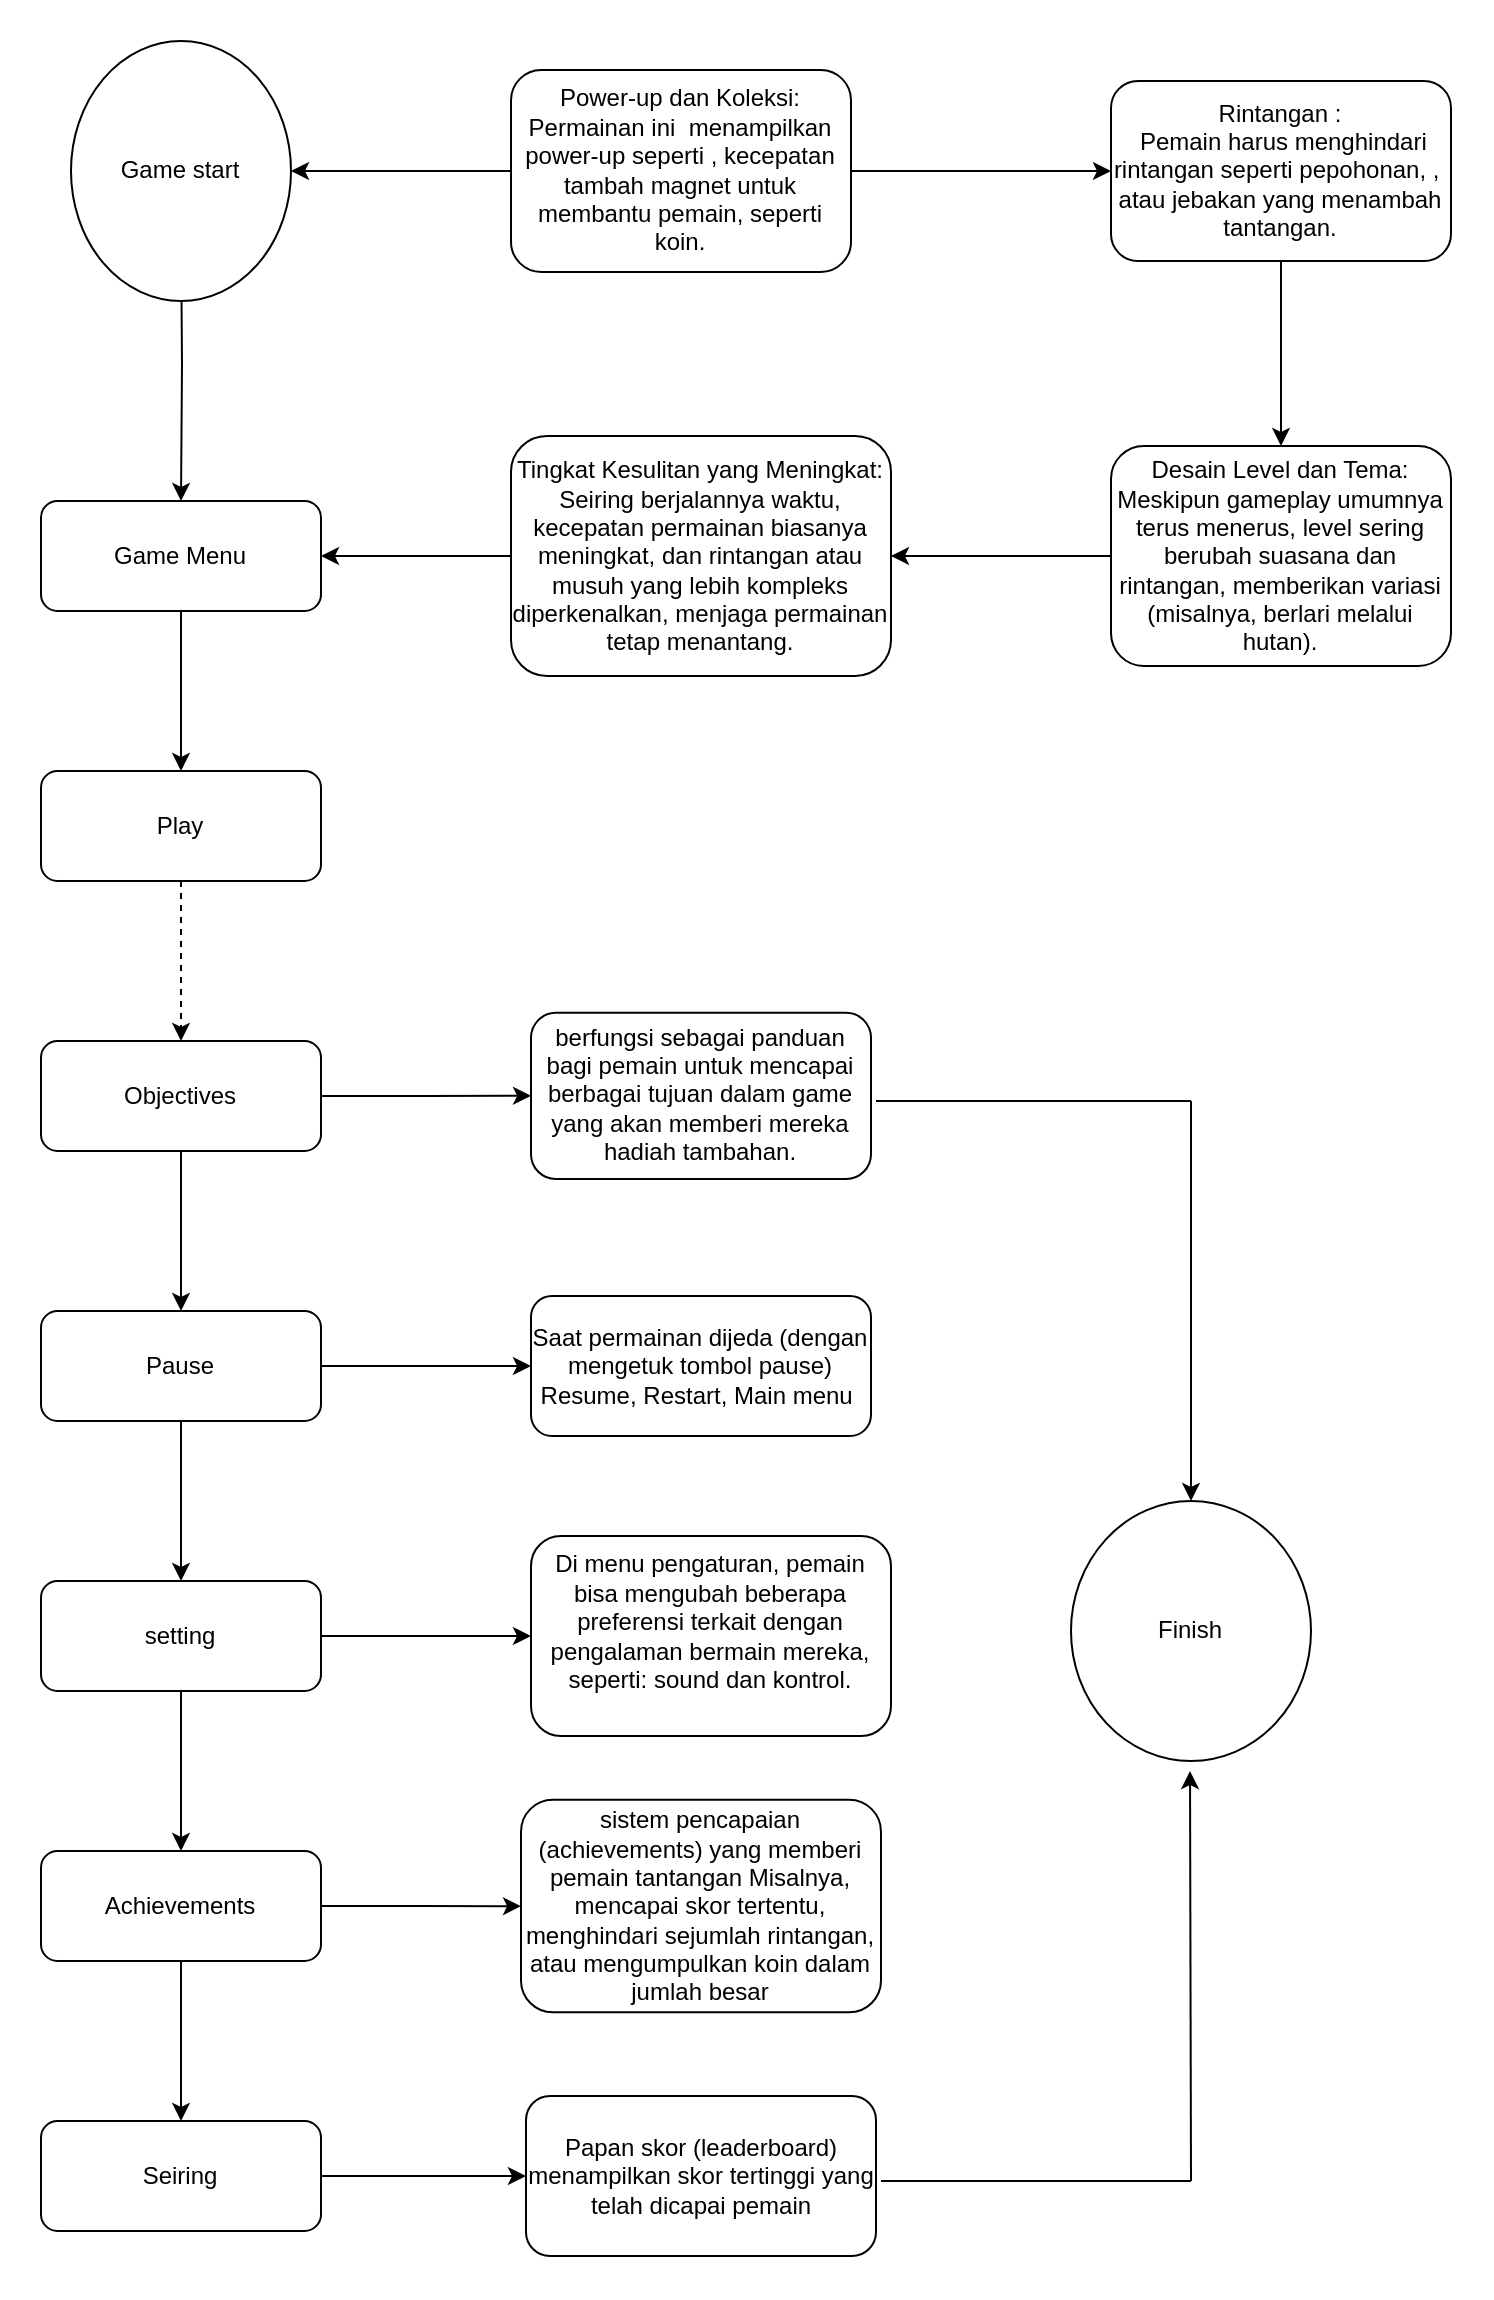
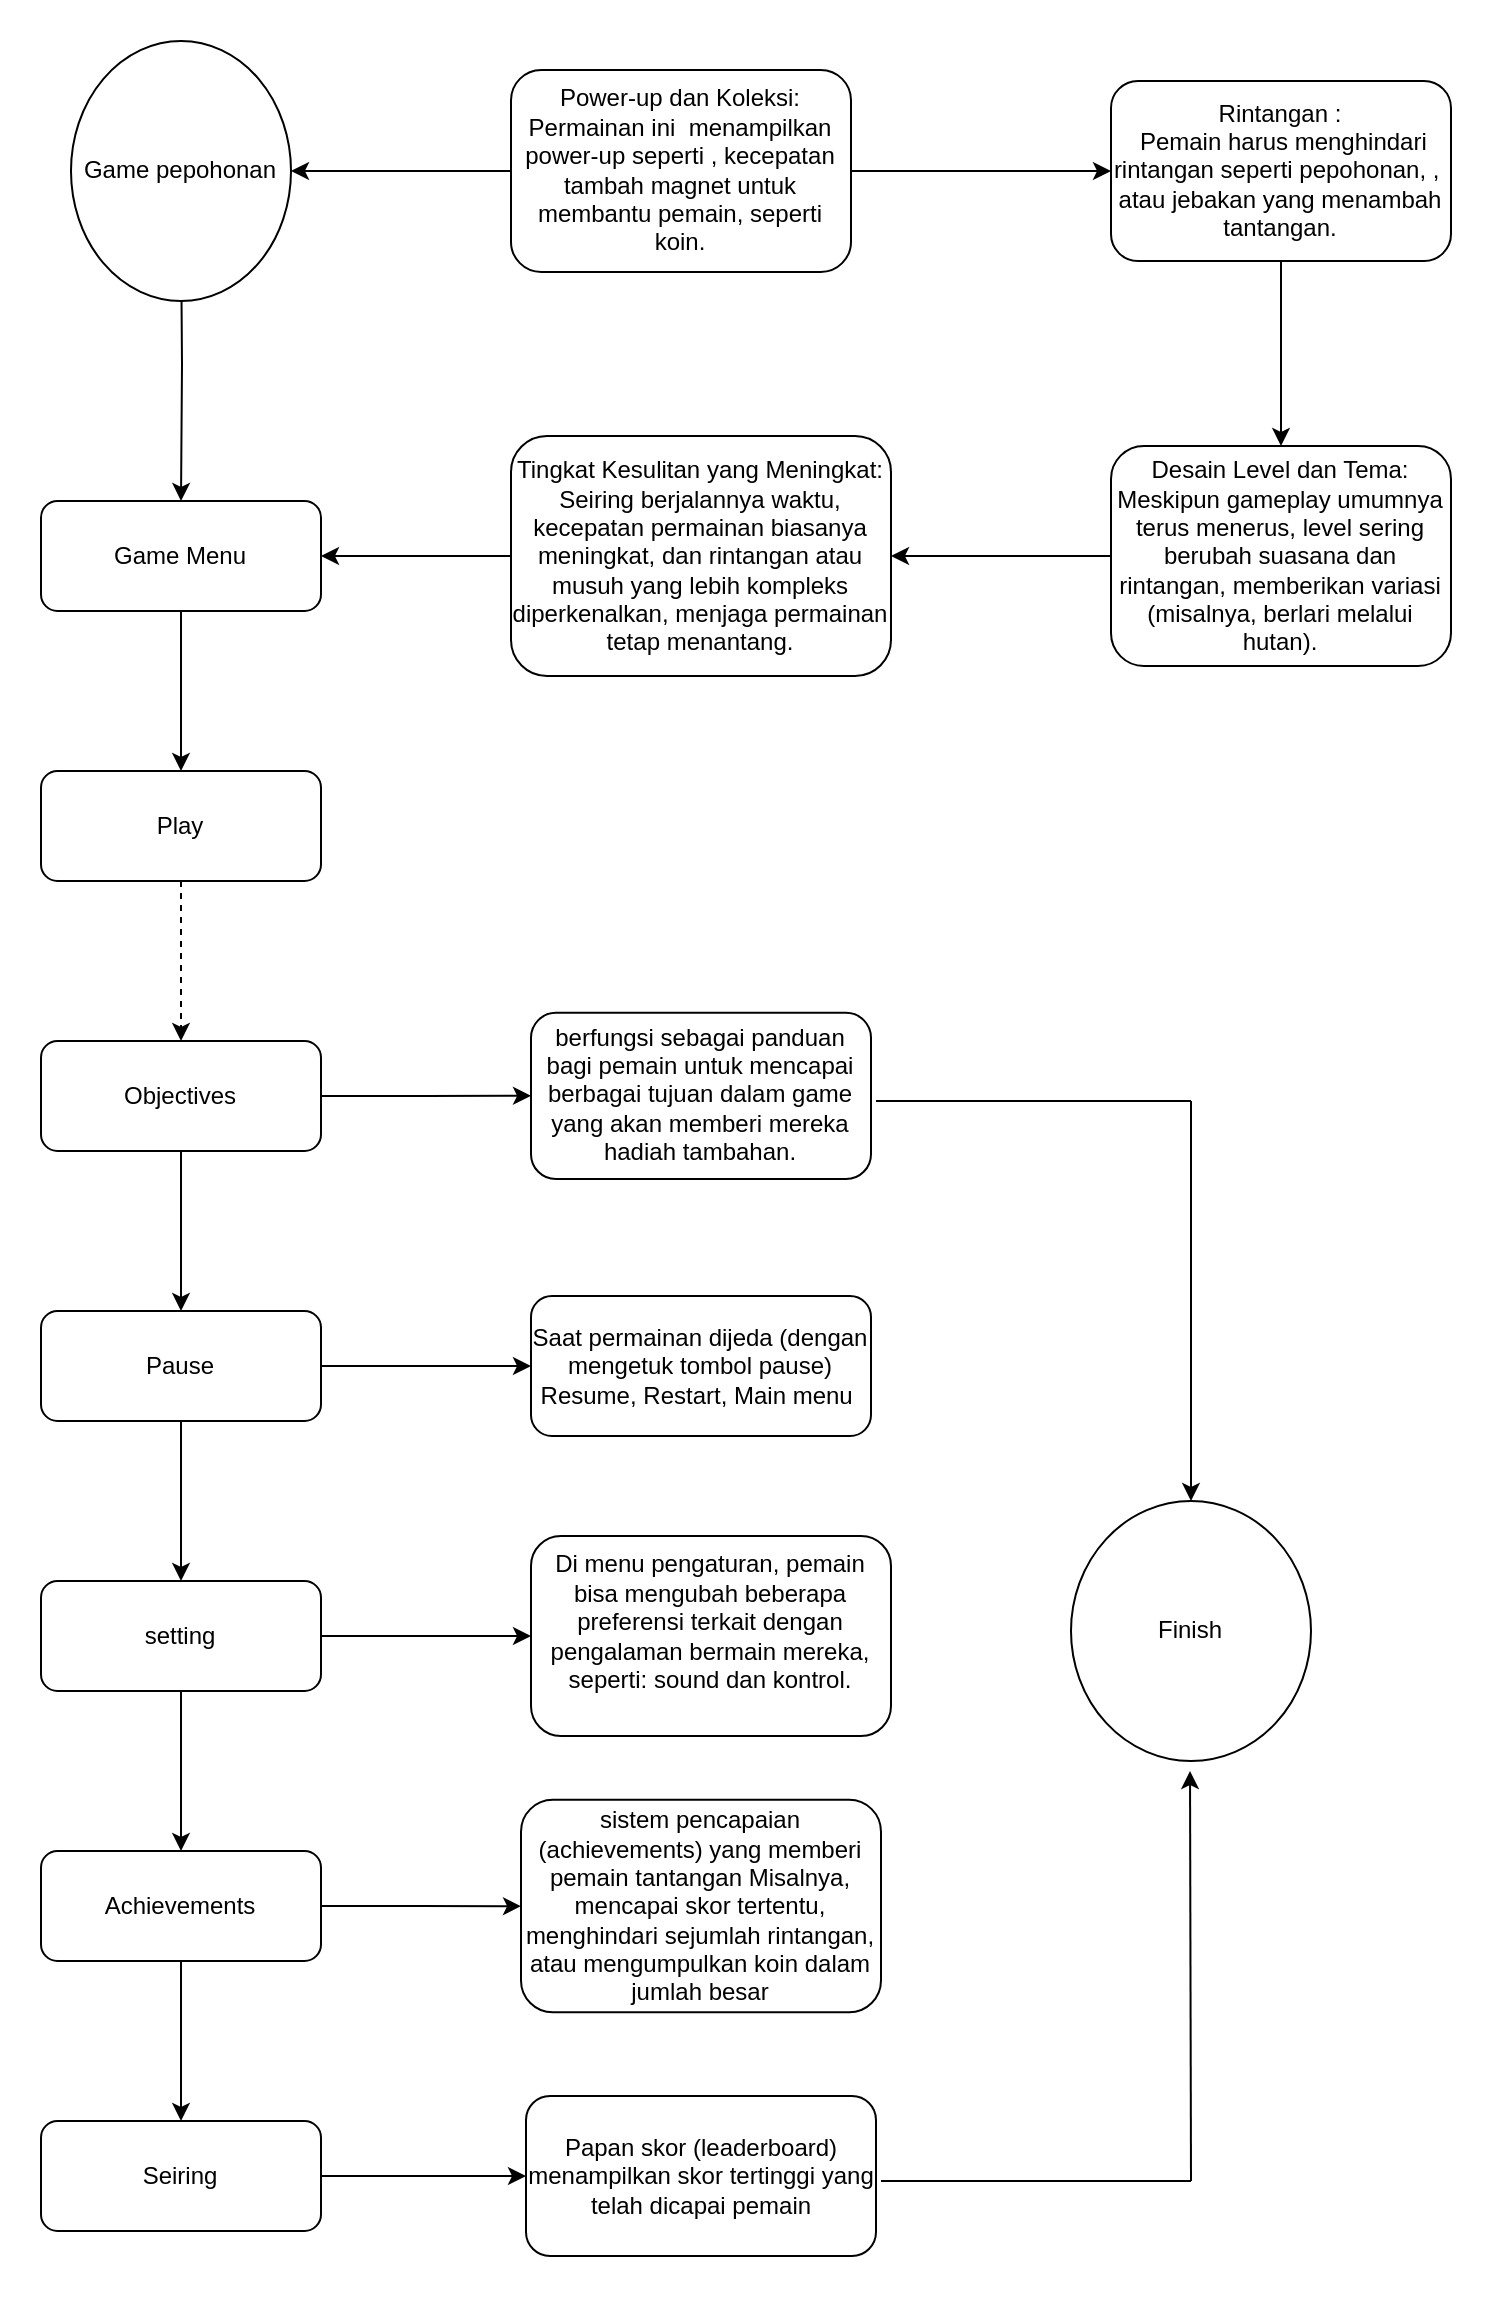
(181, 171) -> (181, 171)
